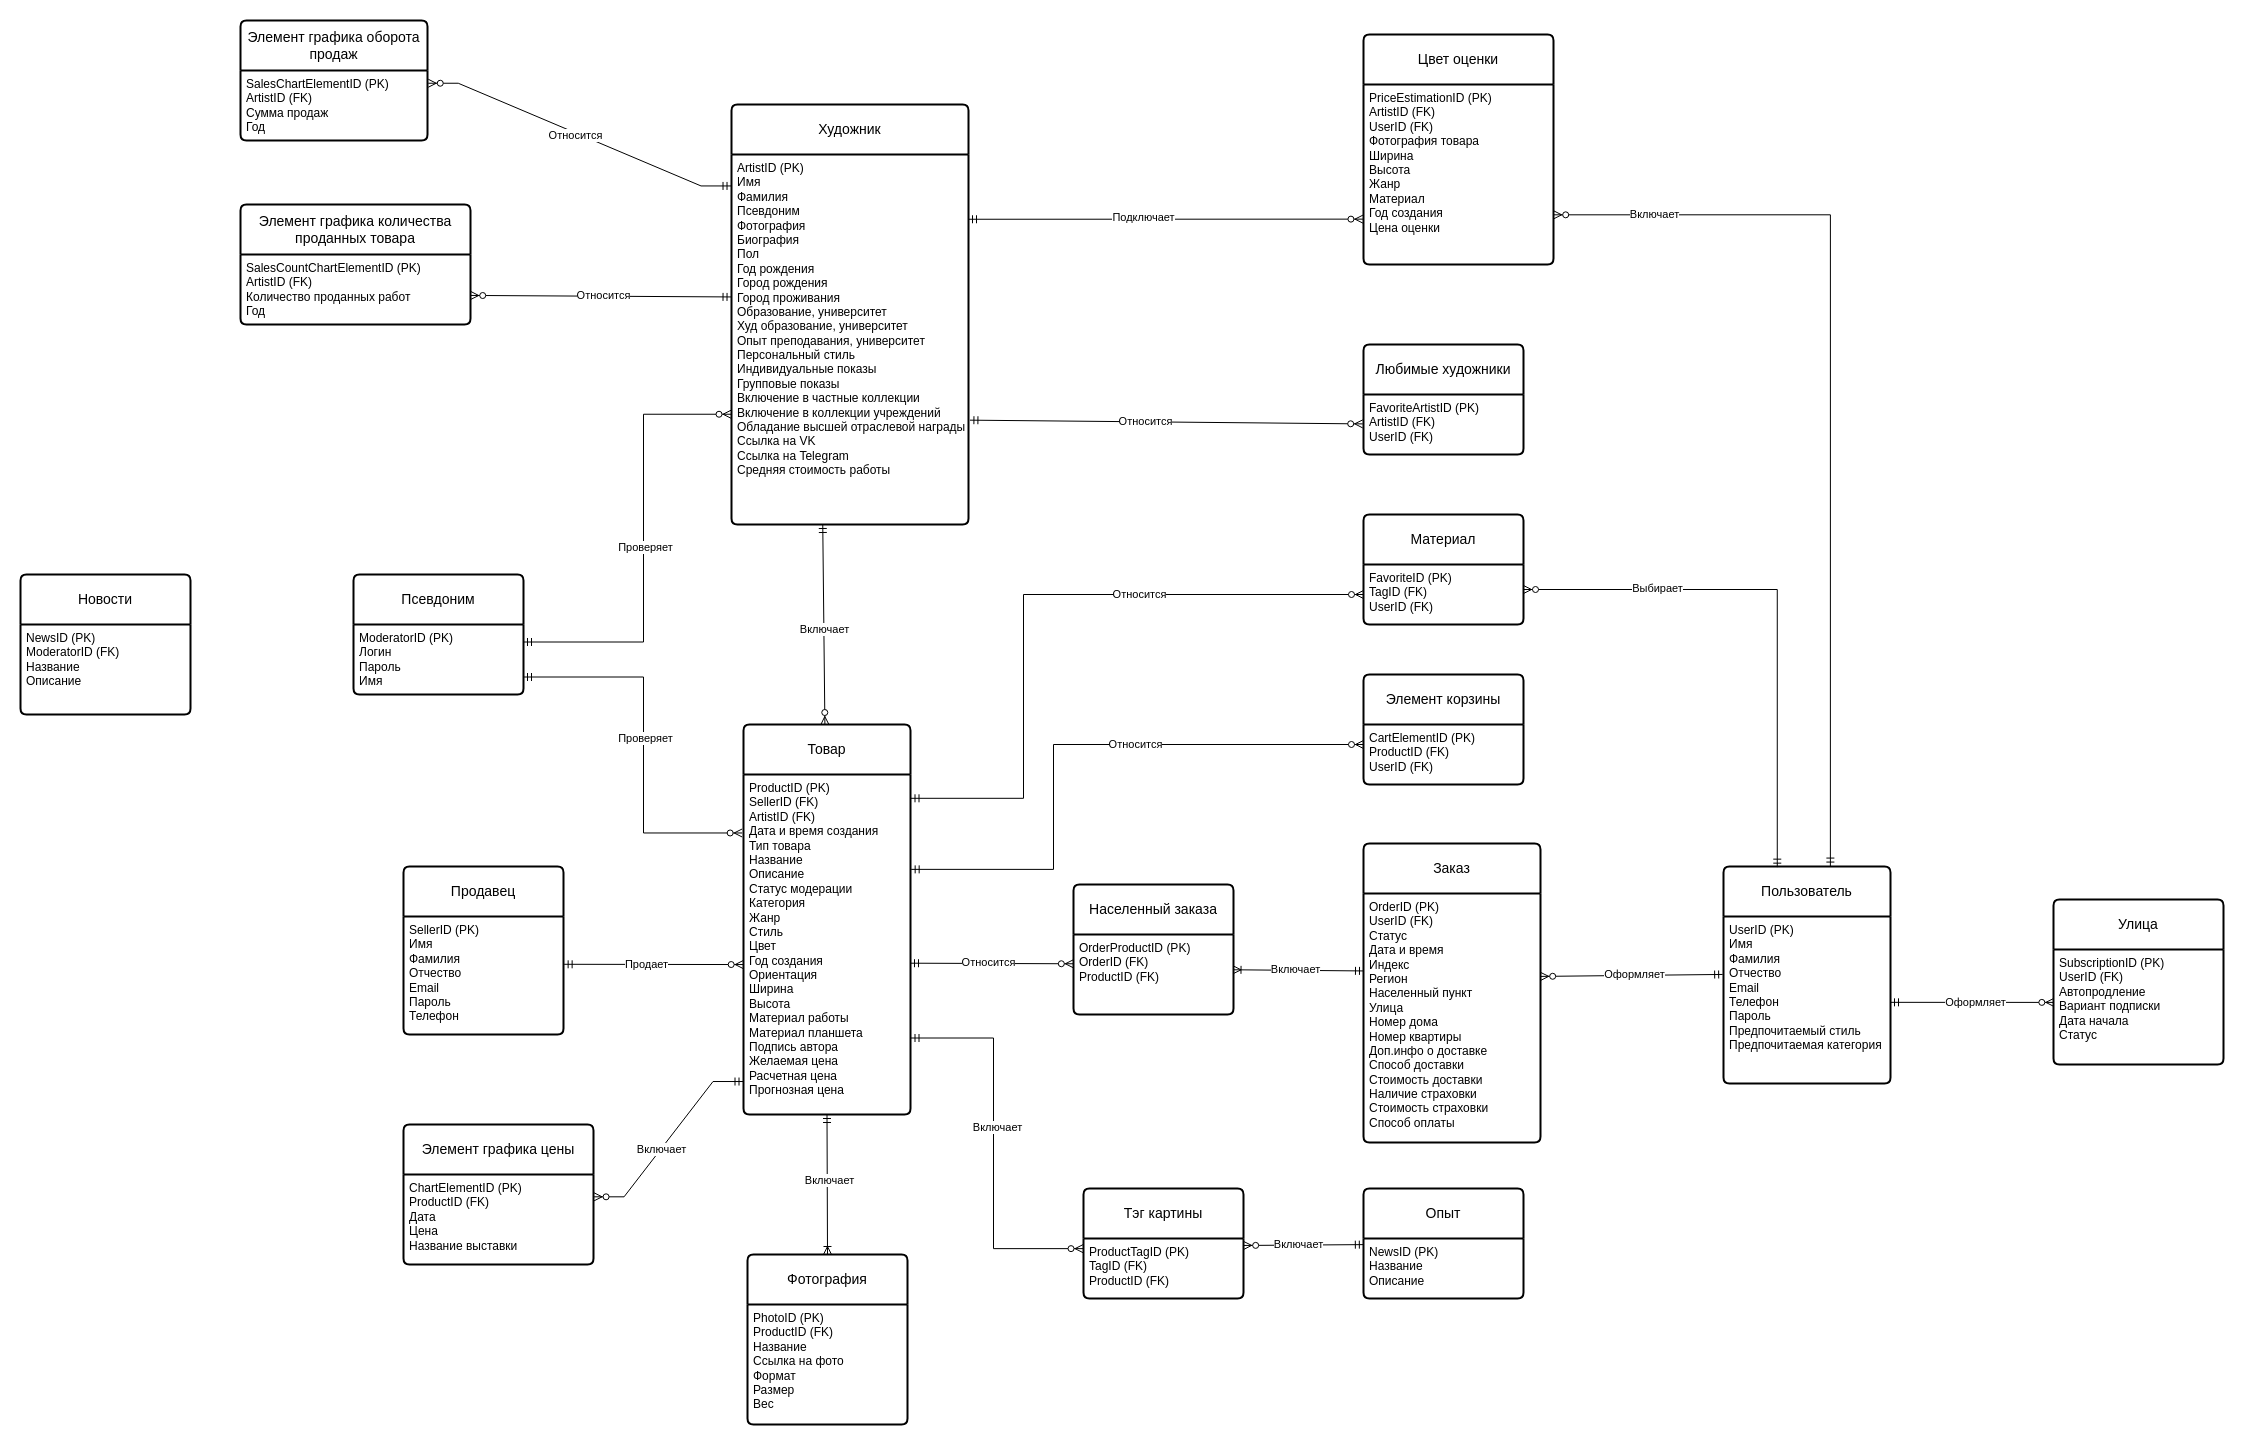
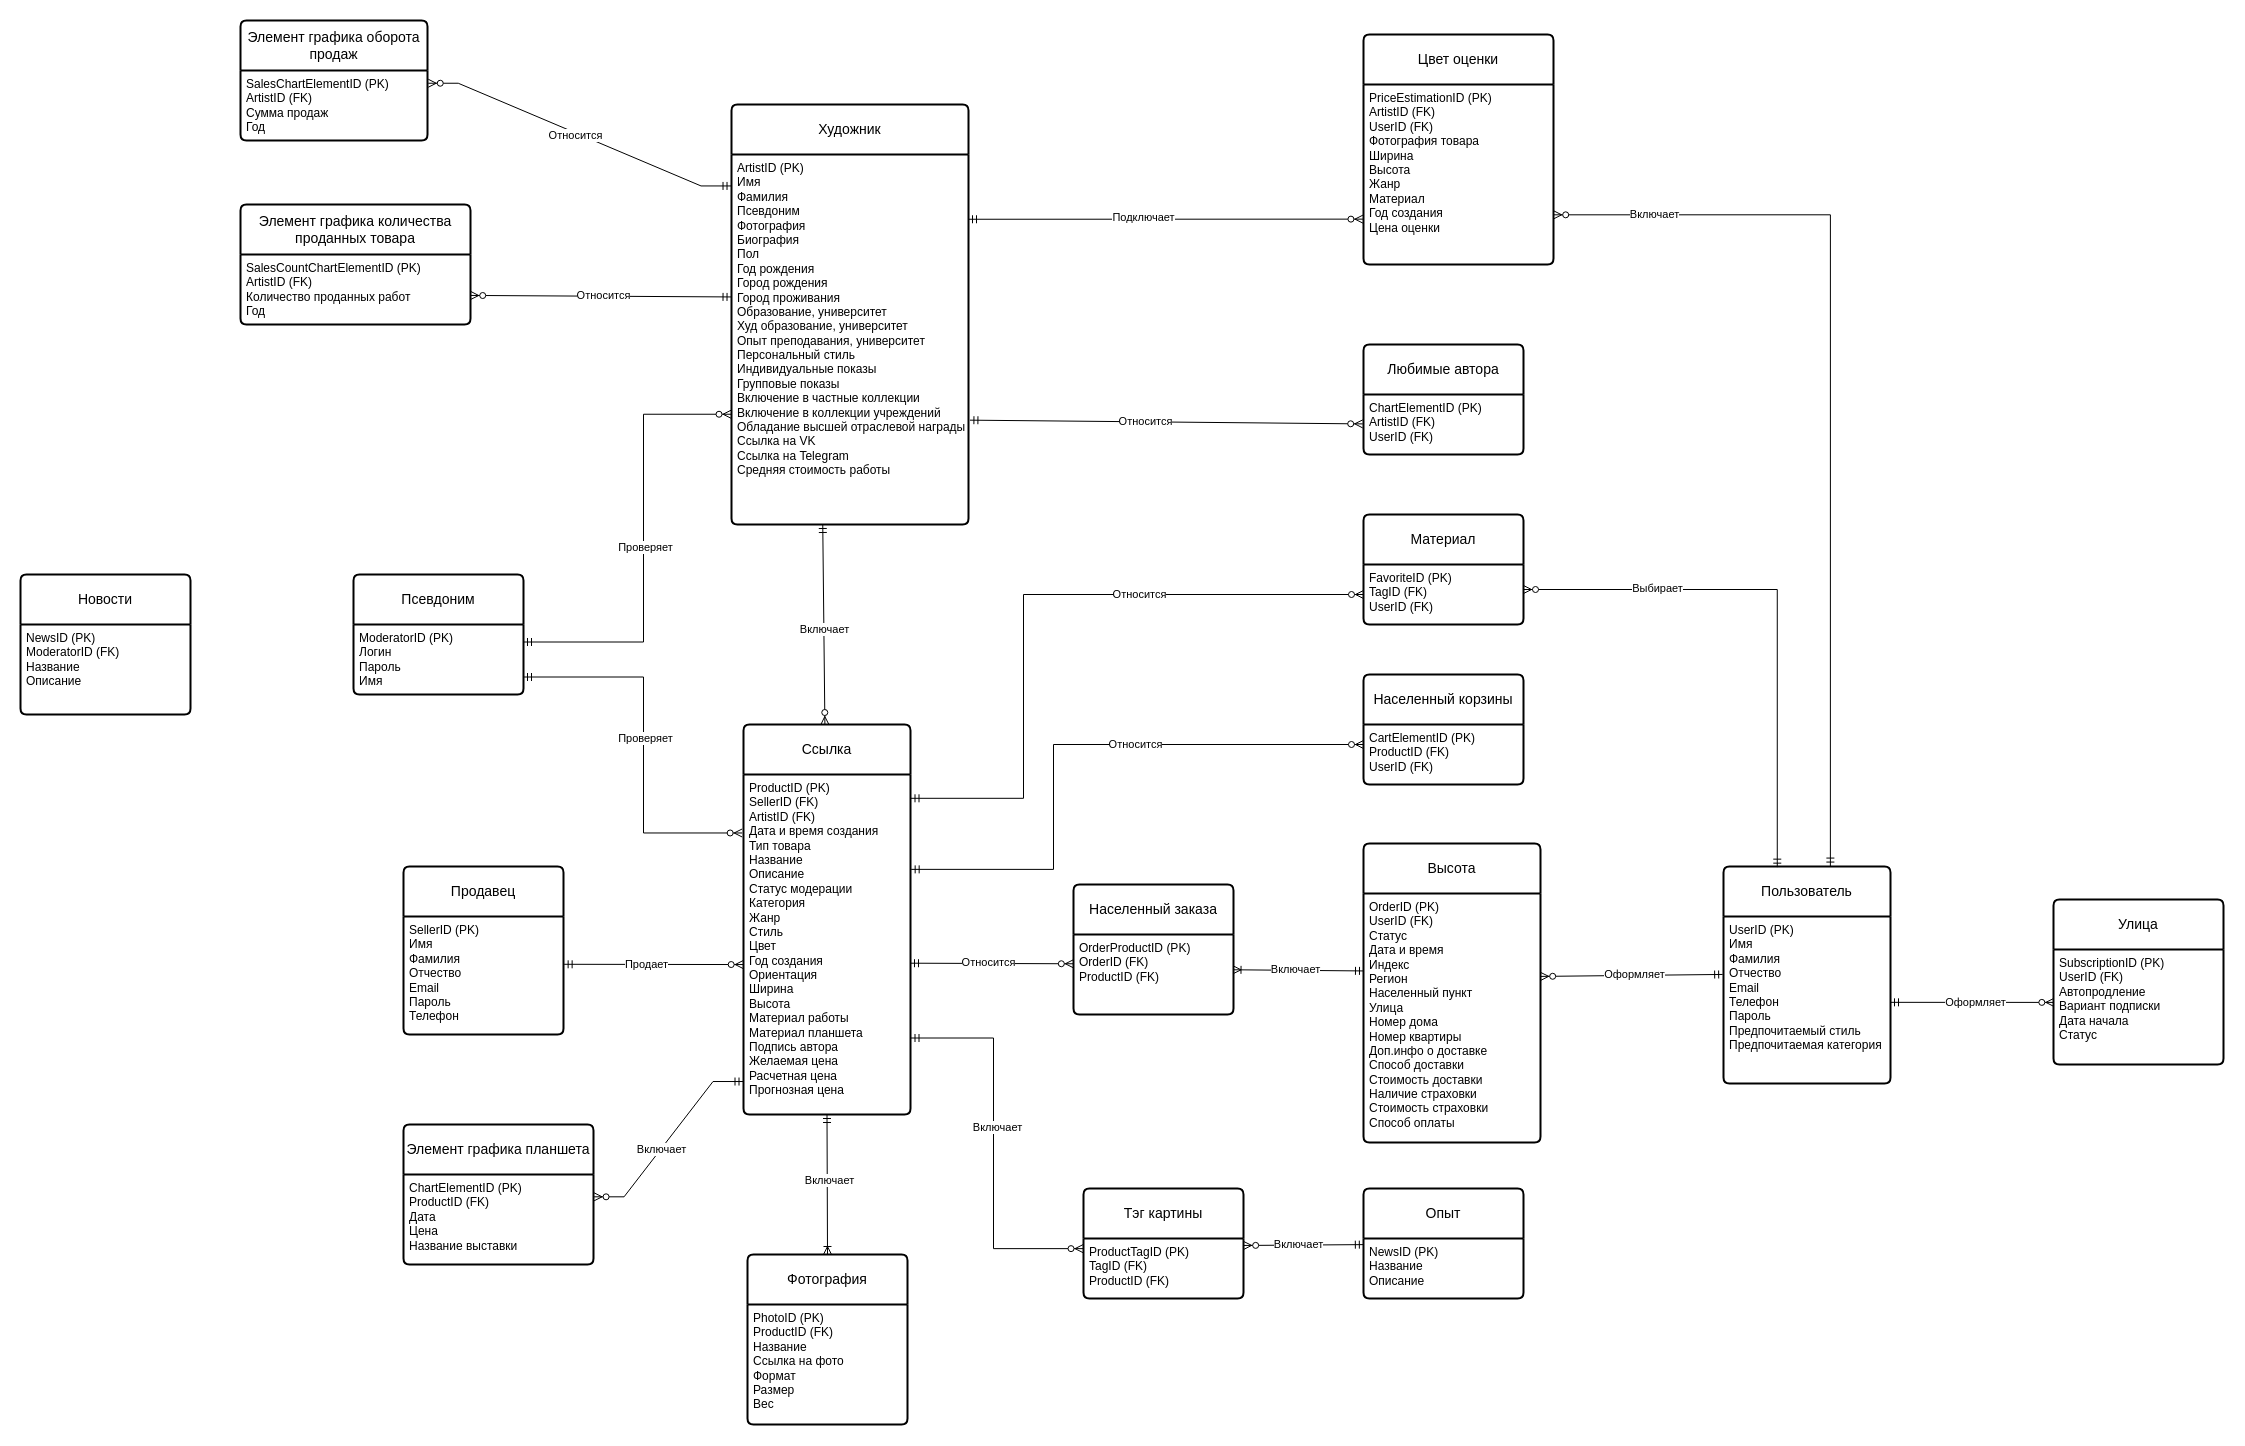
(1444, 370) -> (1444, 370)
(1435, 423) -> (1430, 423)
(1444, 700) -> (1444, 700)
(827, 750) -> (827, 750)
(1452, 869) -> (1452, 869)
(499, 1150) -> (499, 1150)
